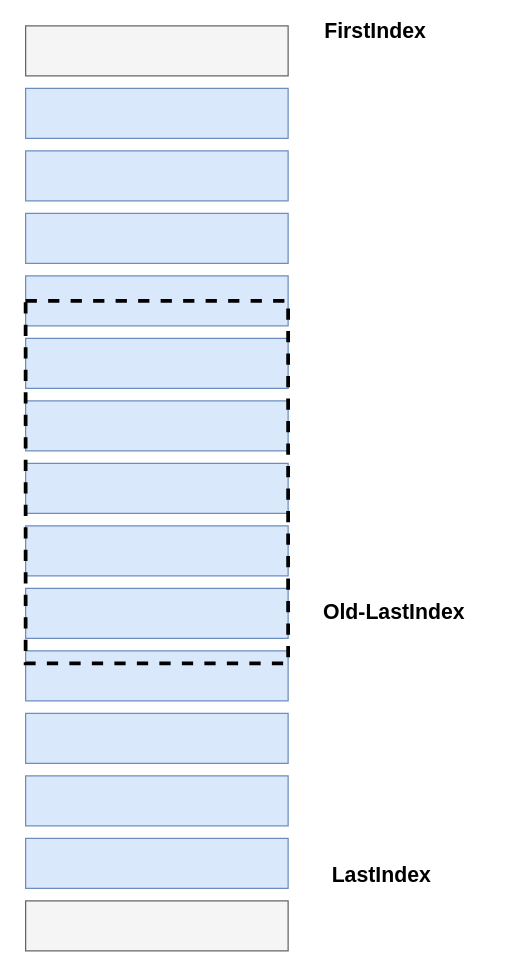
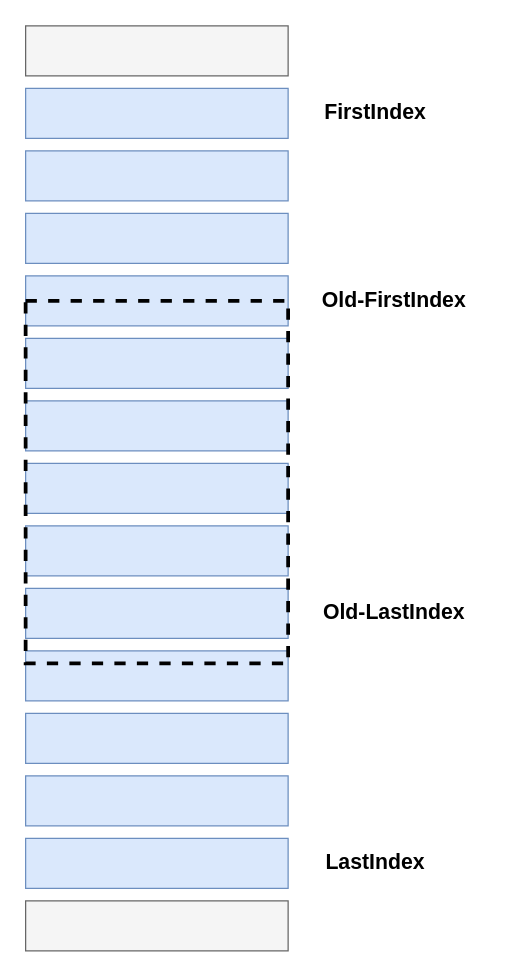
(376, 32) -> (376, 113)
none -> (394, 301)
(382, 876) -> (376, 863)
